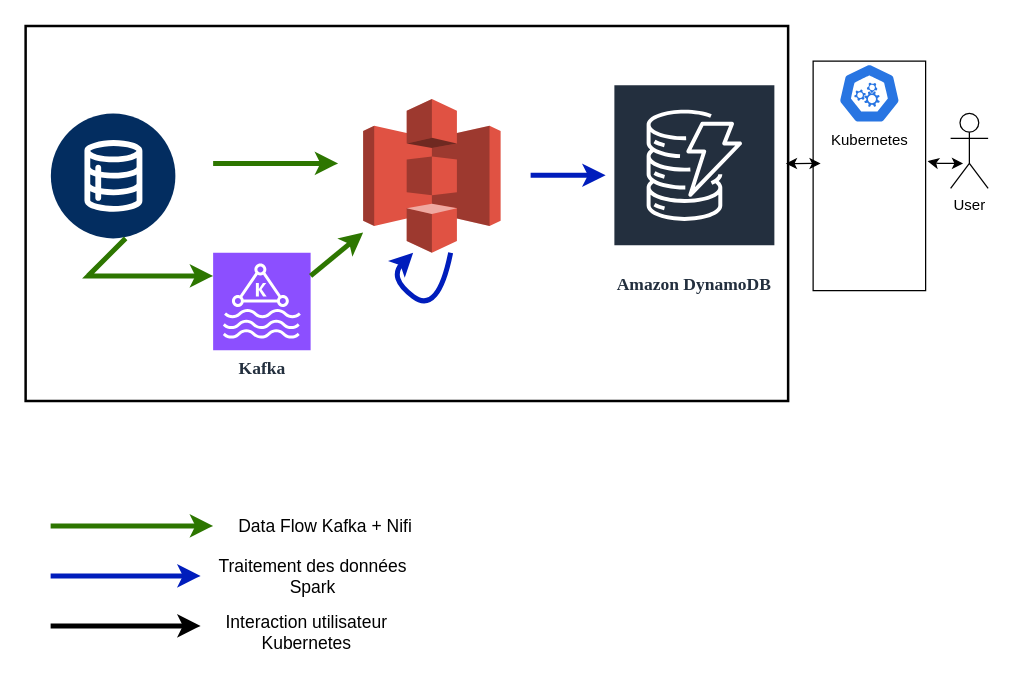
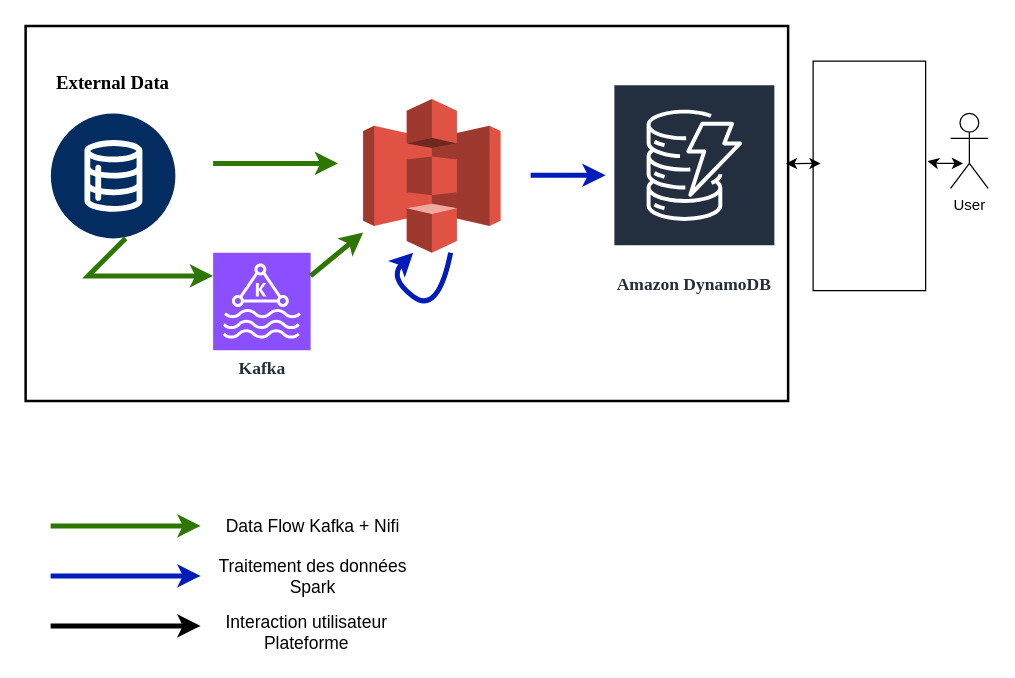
none -> (113, 82)
(869, 93) -> none
(326, 526) -> (313, 526)
(307, 632) -> (307, 632)
